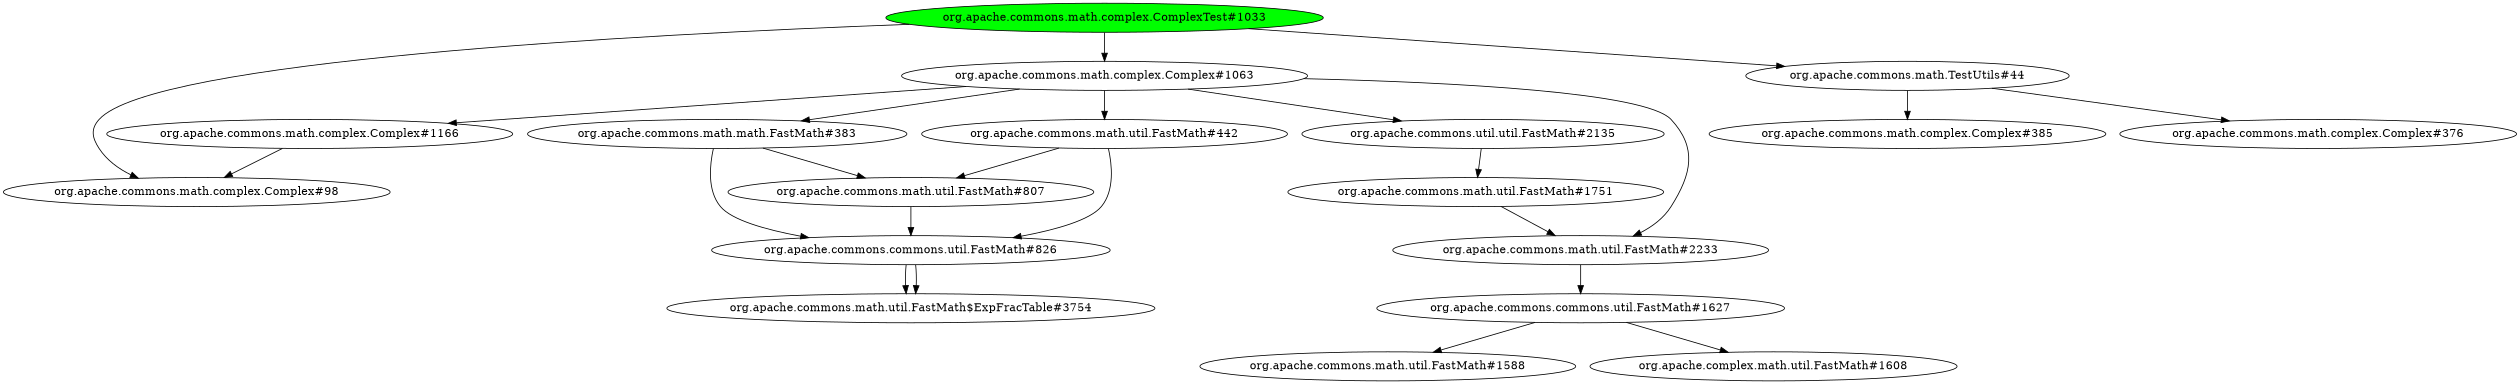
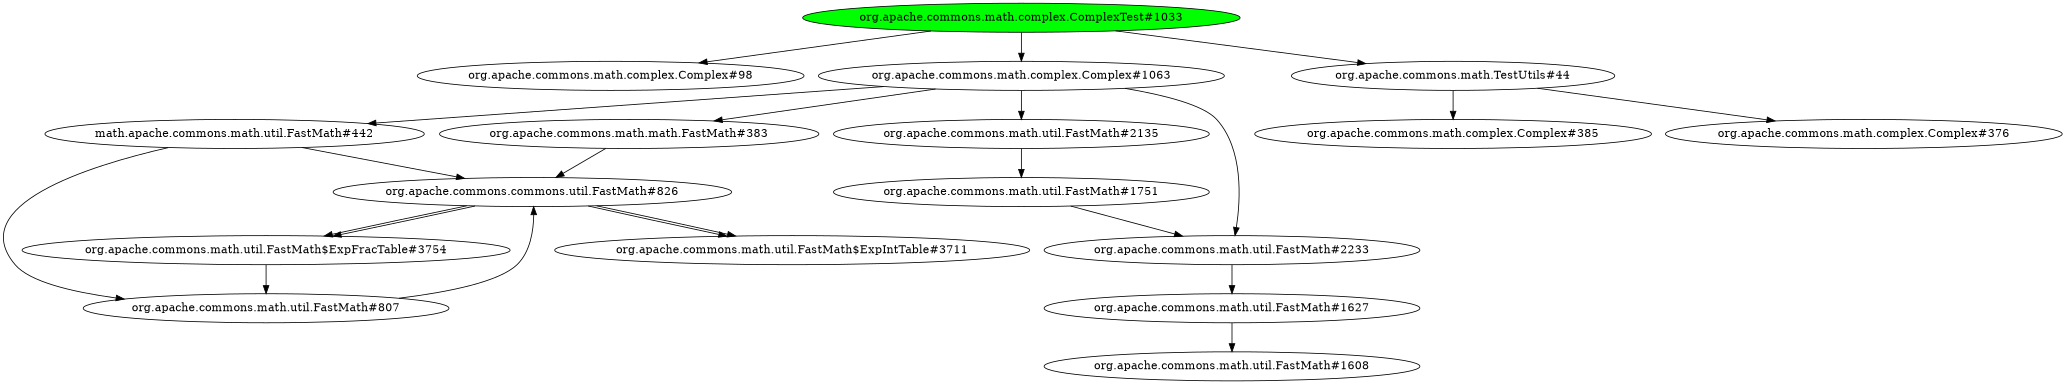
(310, 134) -> none
(1105, 134) -> (235, 134)
(1483, 134) -> (1021, 134)
(810, 162) -> (266, 275)
none -> (792, 250)
(1581, 308) -> (1232, 308)
(1388, 366) -> none
(1774, 366) -> (1232, 366)
